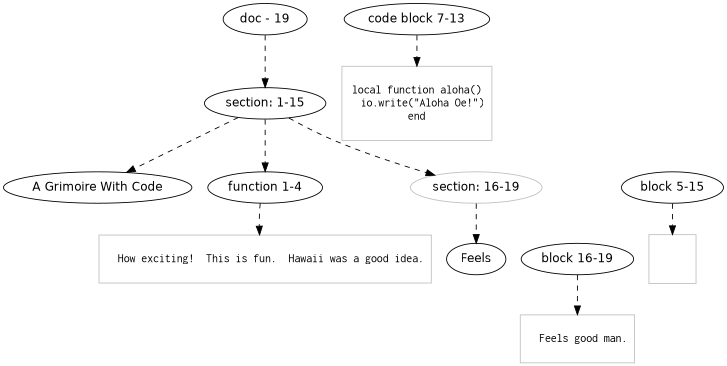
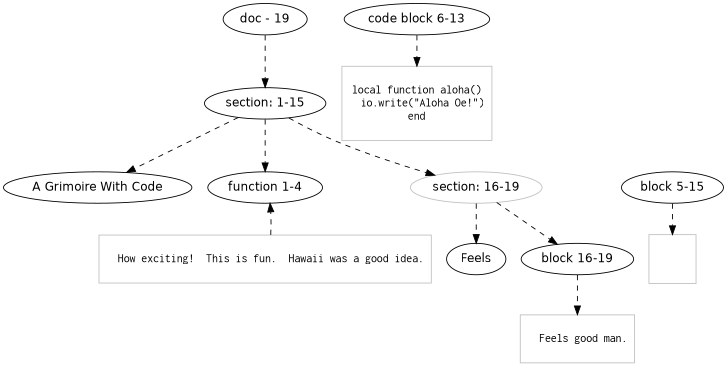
(417, 19) -> (417, 19)
(259, 215) -> (271, 223)
none -> (523, 221)
